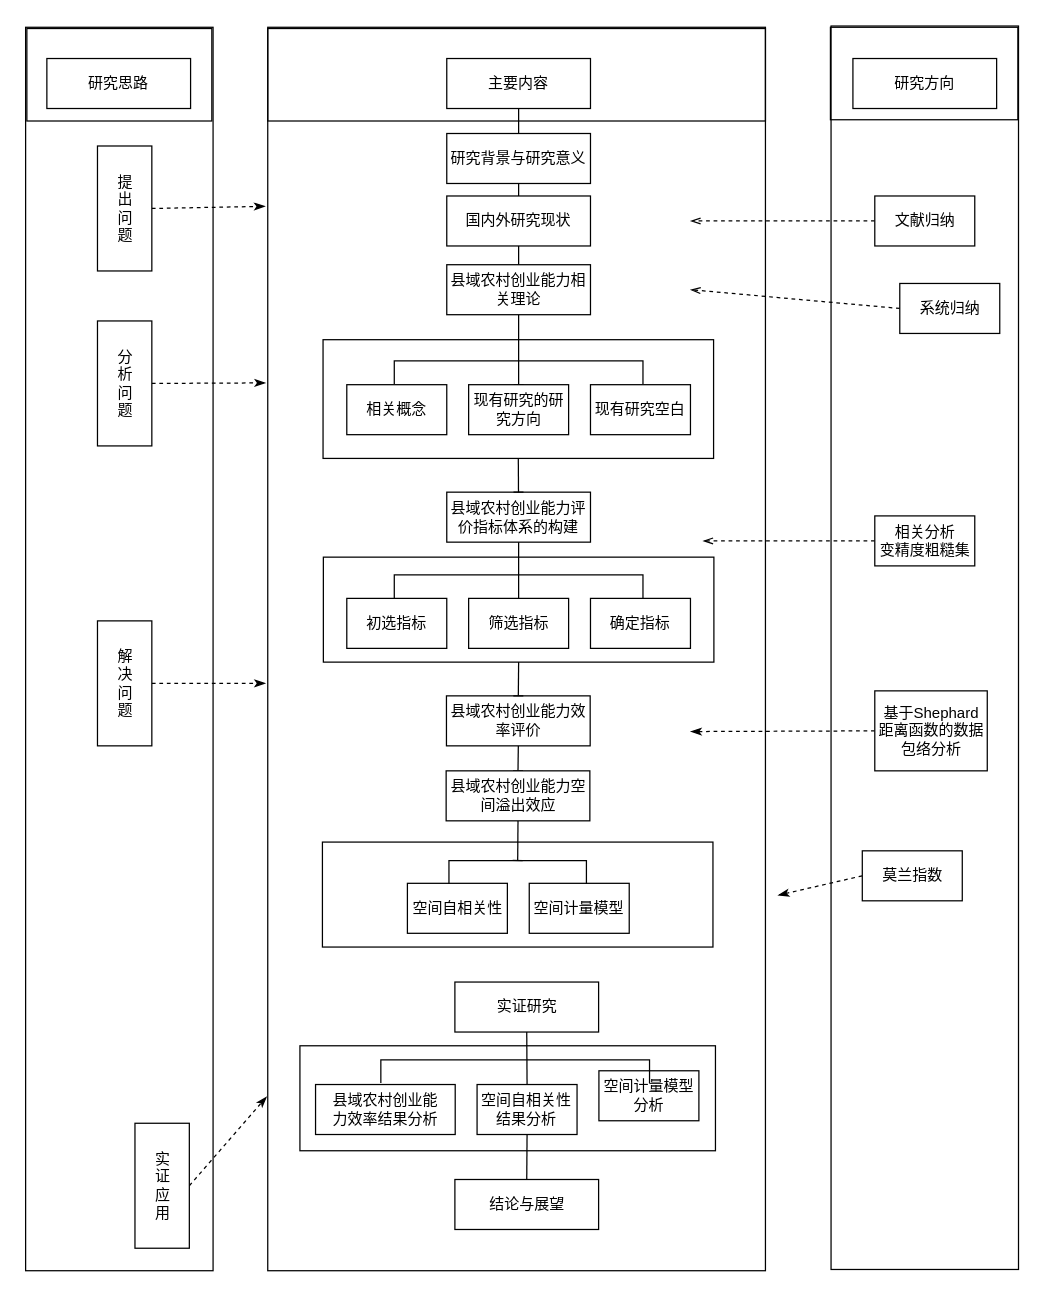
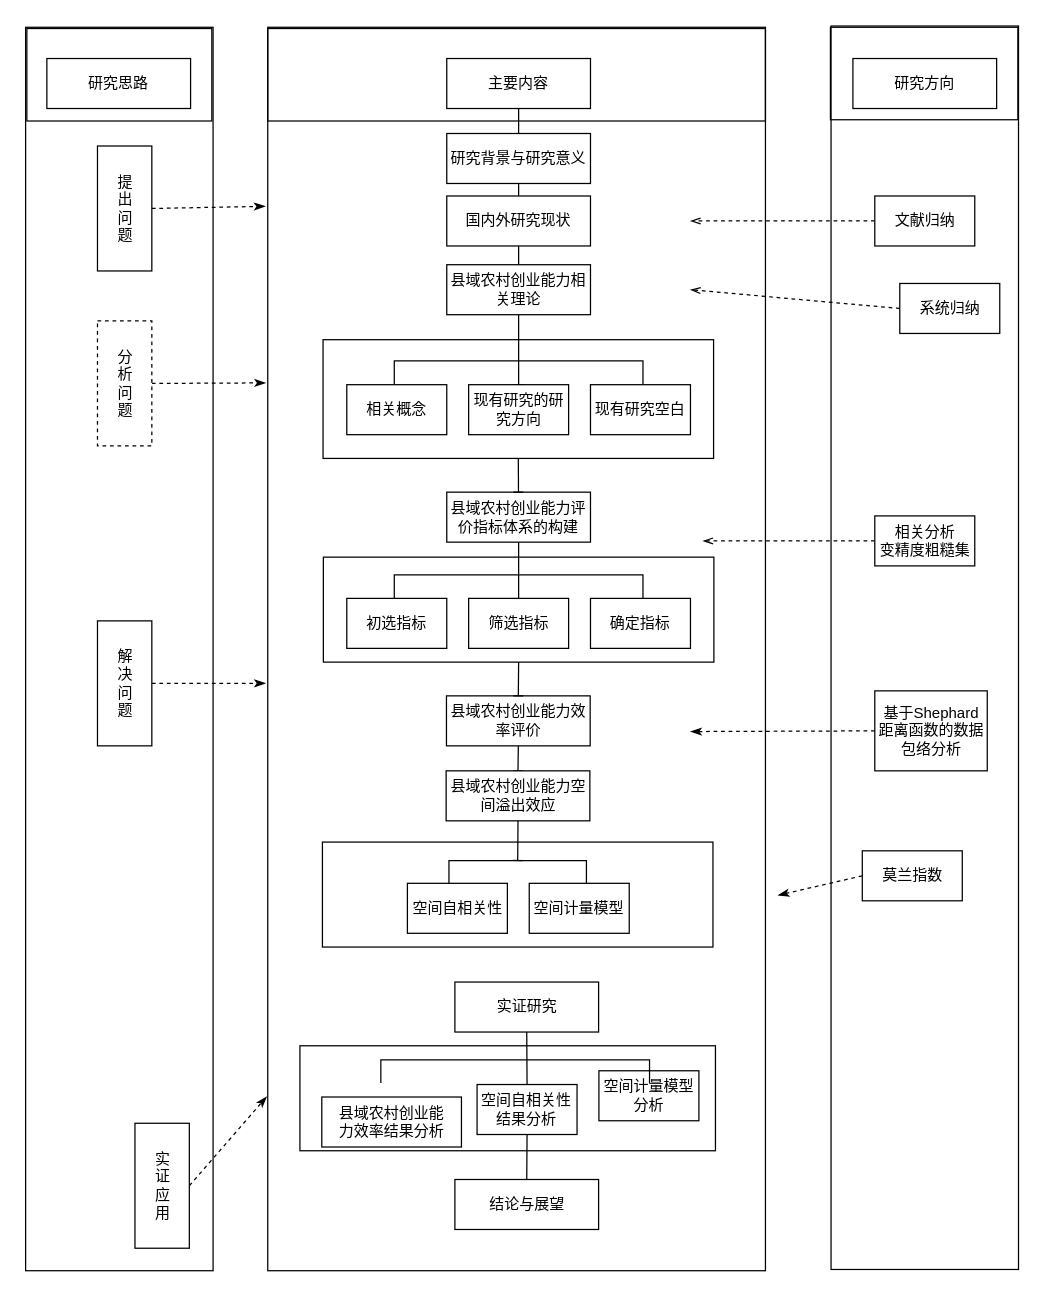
(125, 383) -> (125, 383)
(385, 1109) -> (392, 1122)
